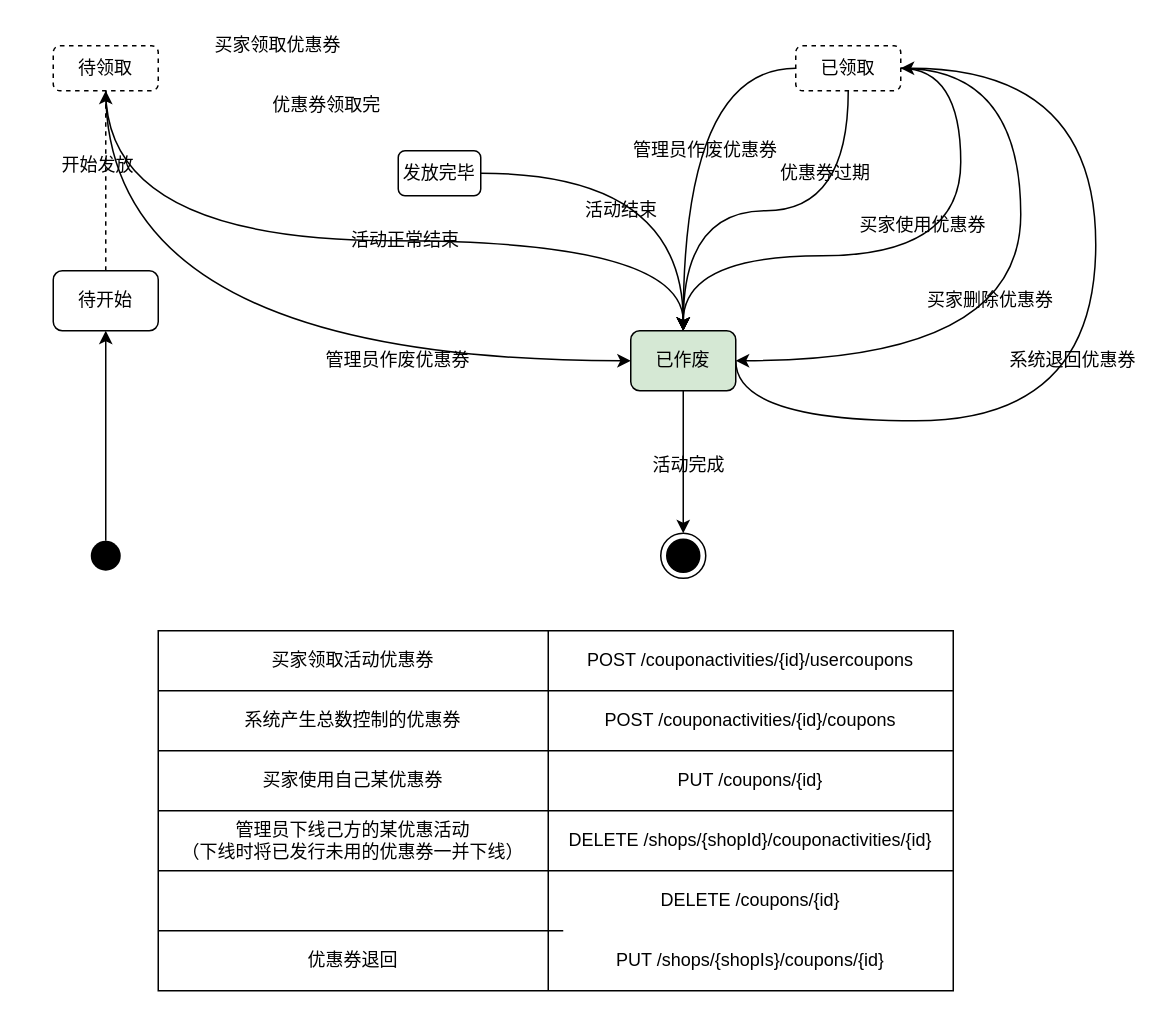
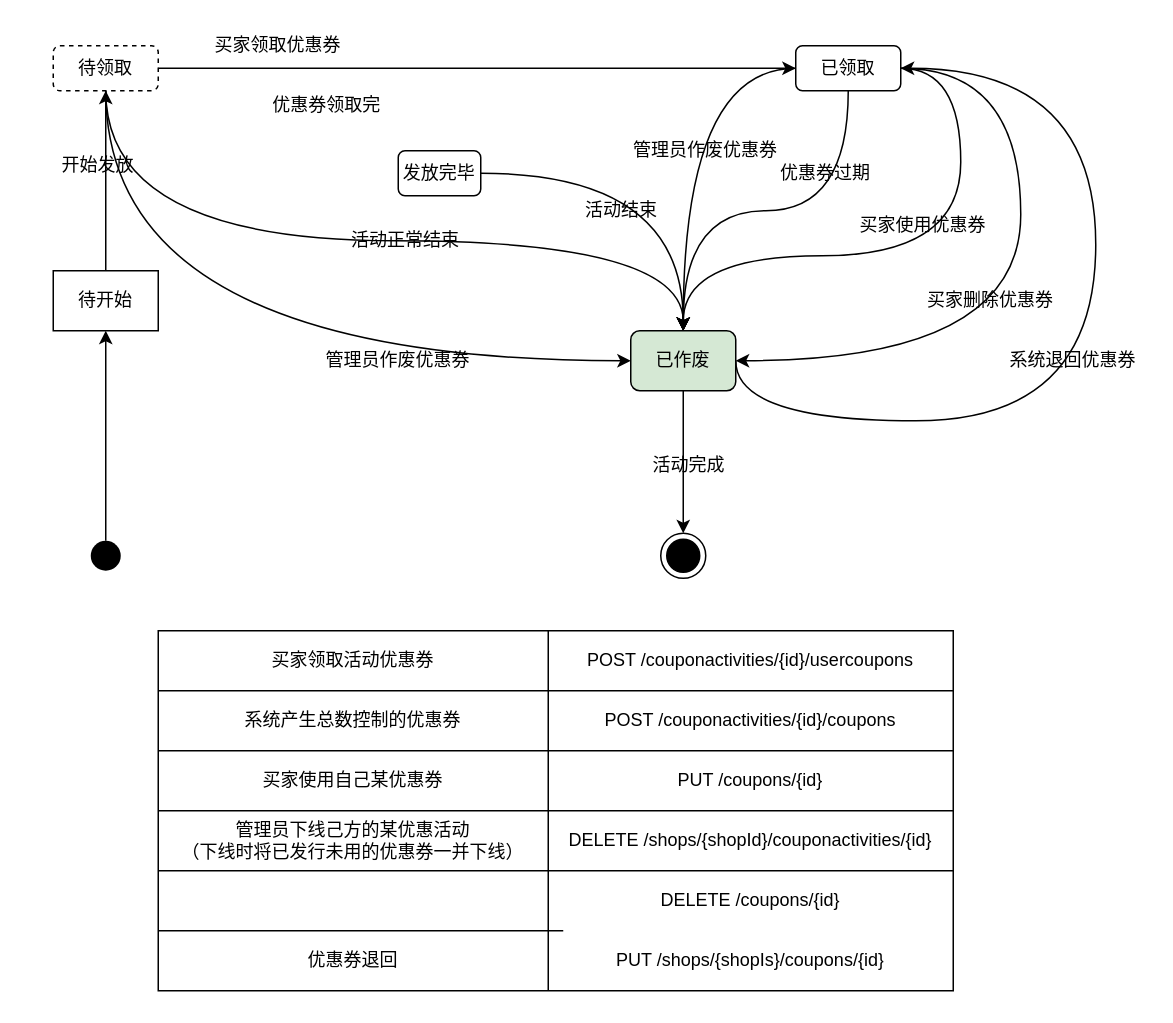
none -> (467, 68)
(848, 68) -> (848, 68)
(106, 219) -> (106, 219)
(106, 301) -> (106, 301)
